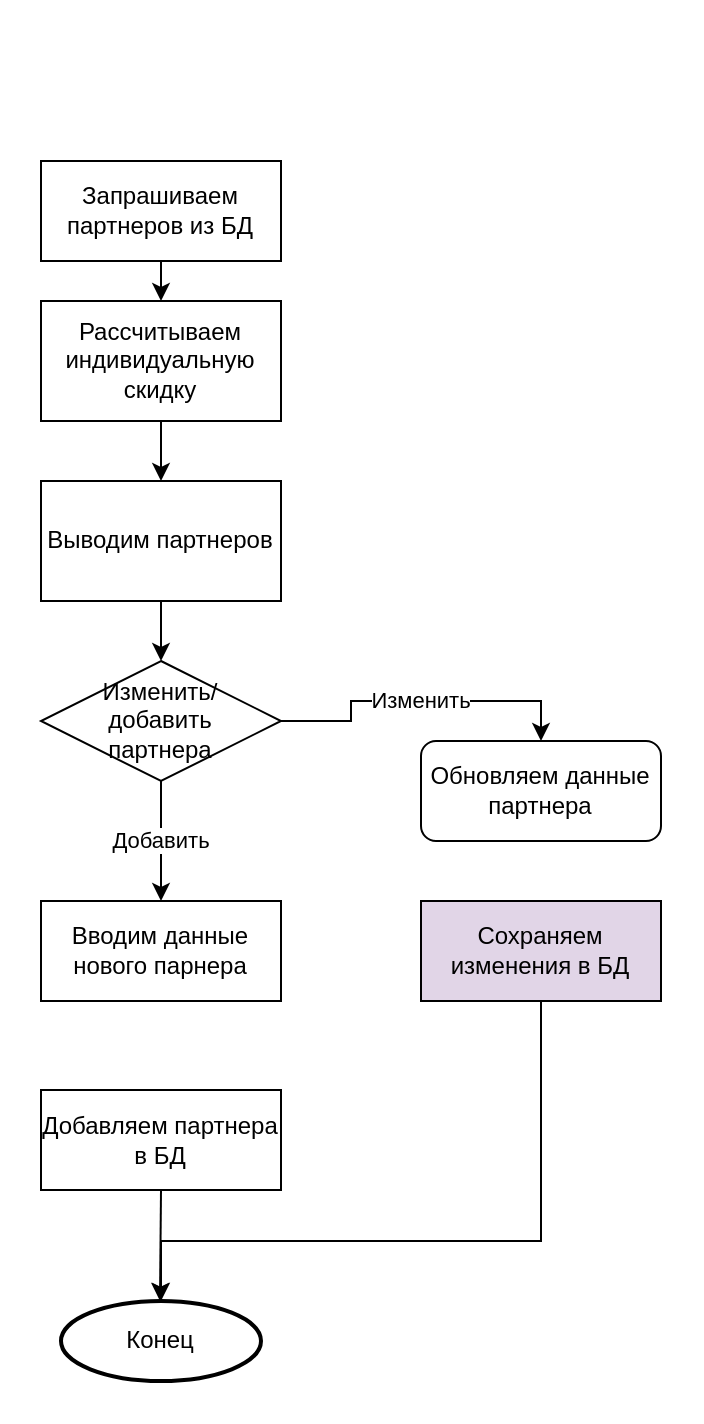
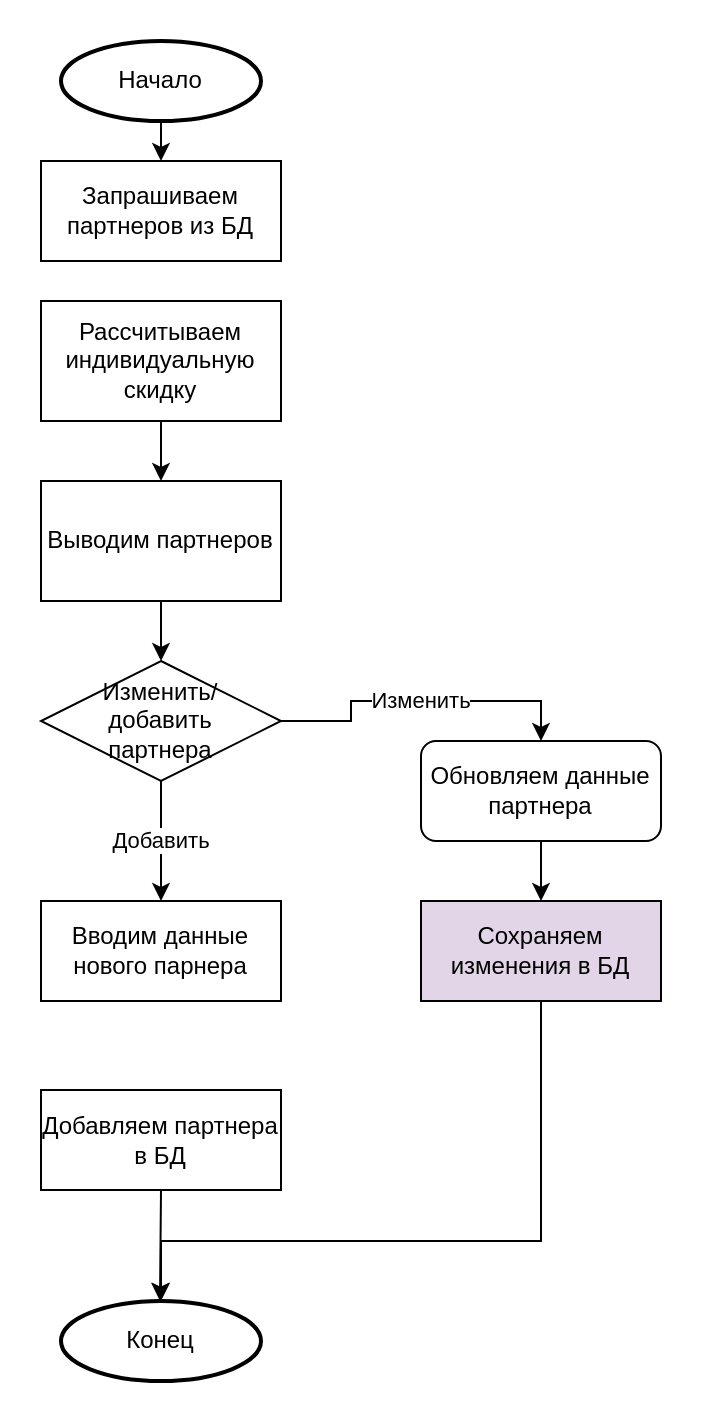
none -> (161, 81)
none -> (161, 134)
(161, 274) -> none
none -> (541, 864)
